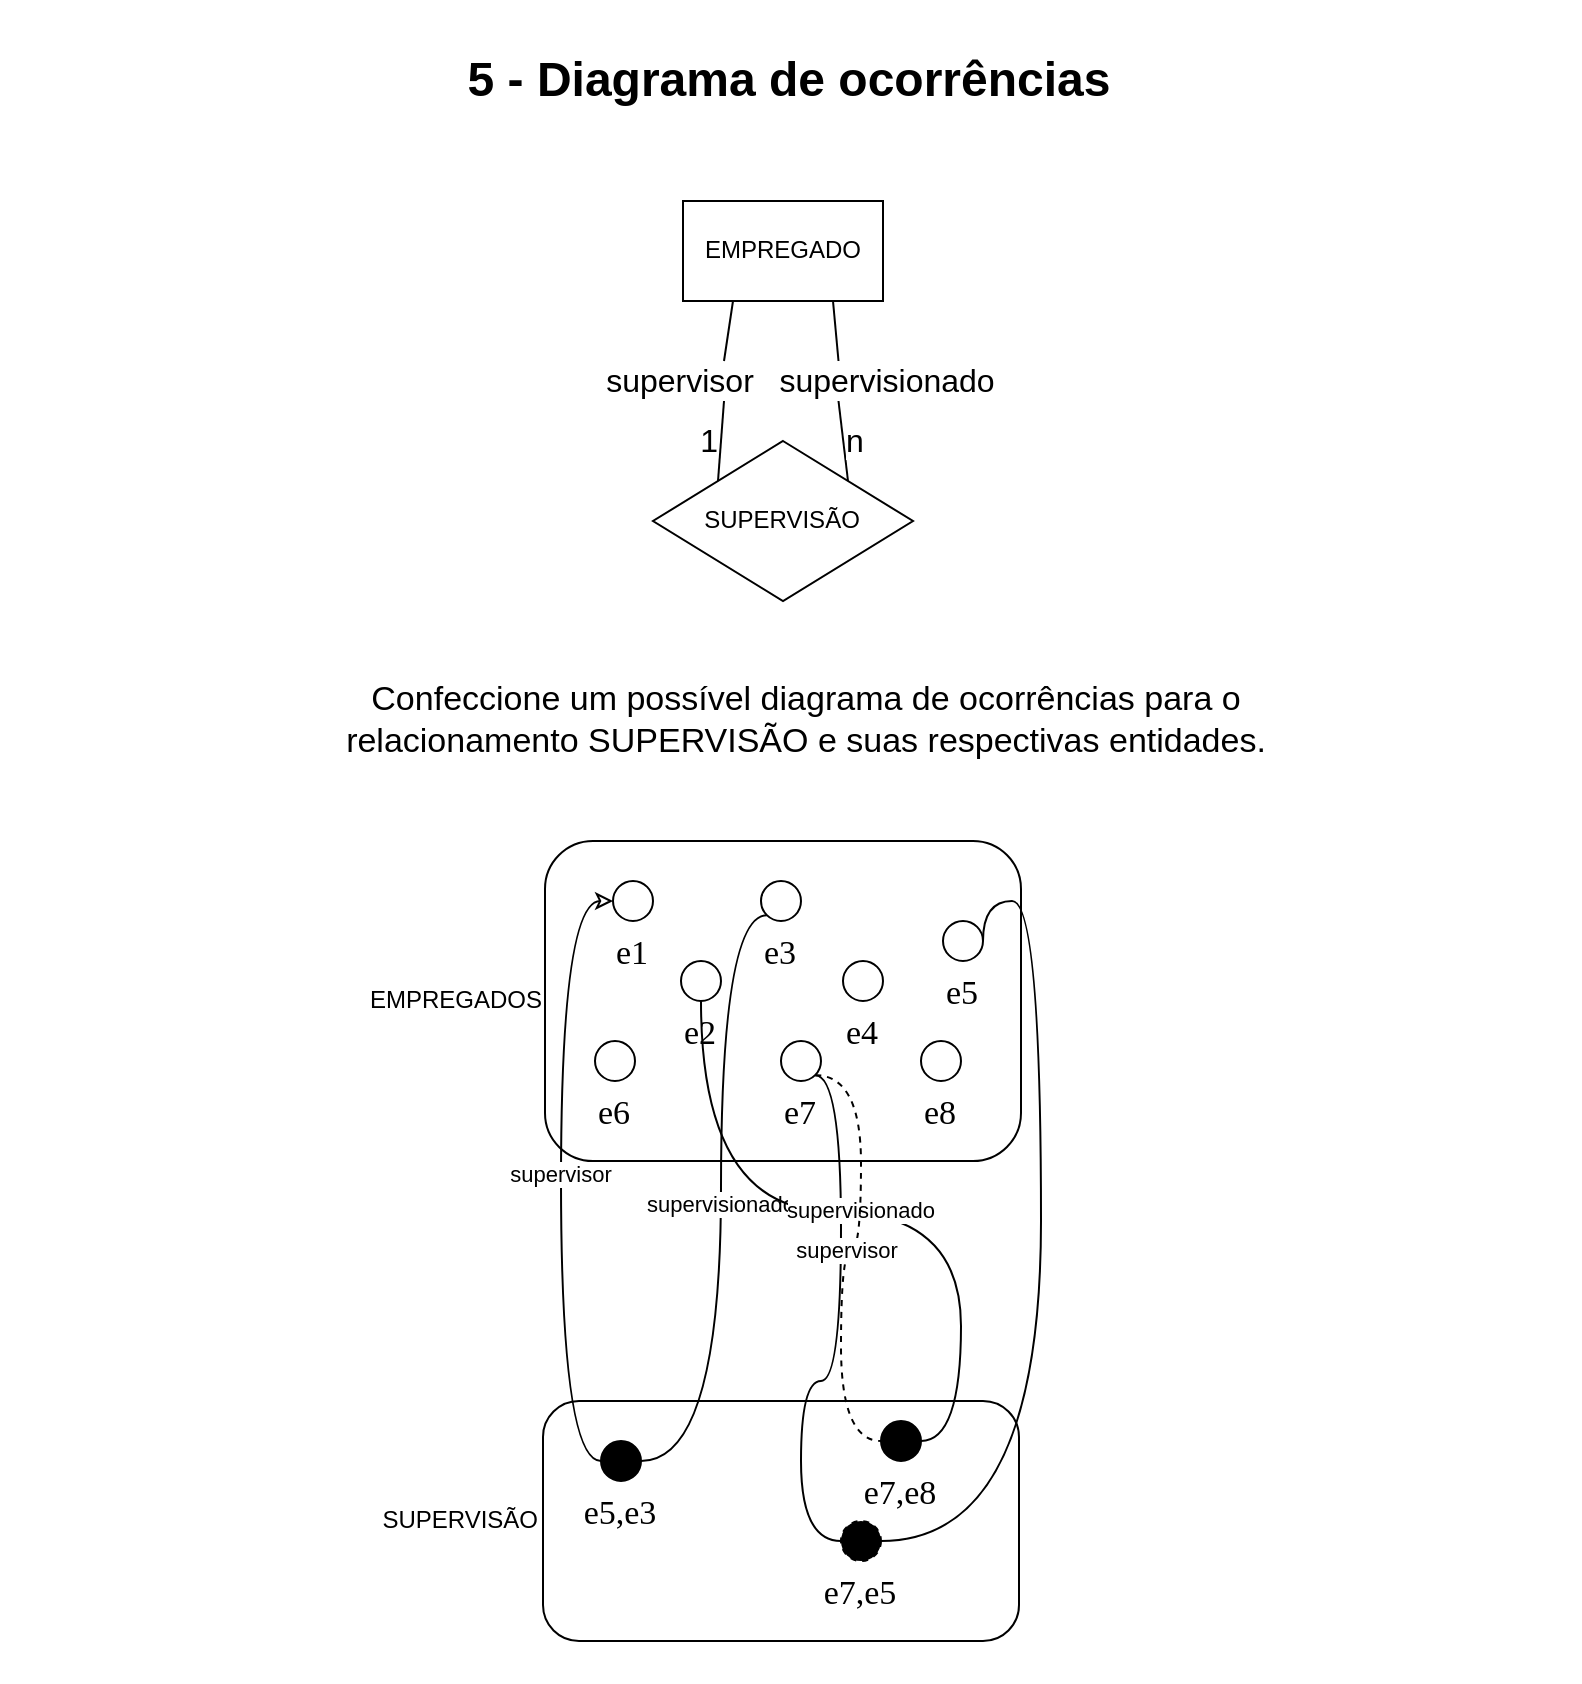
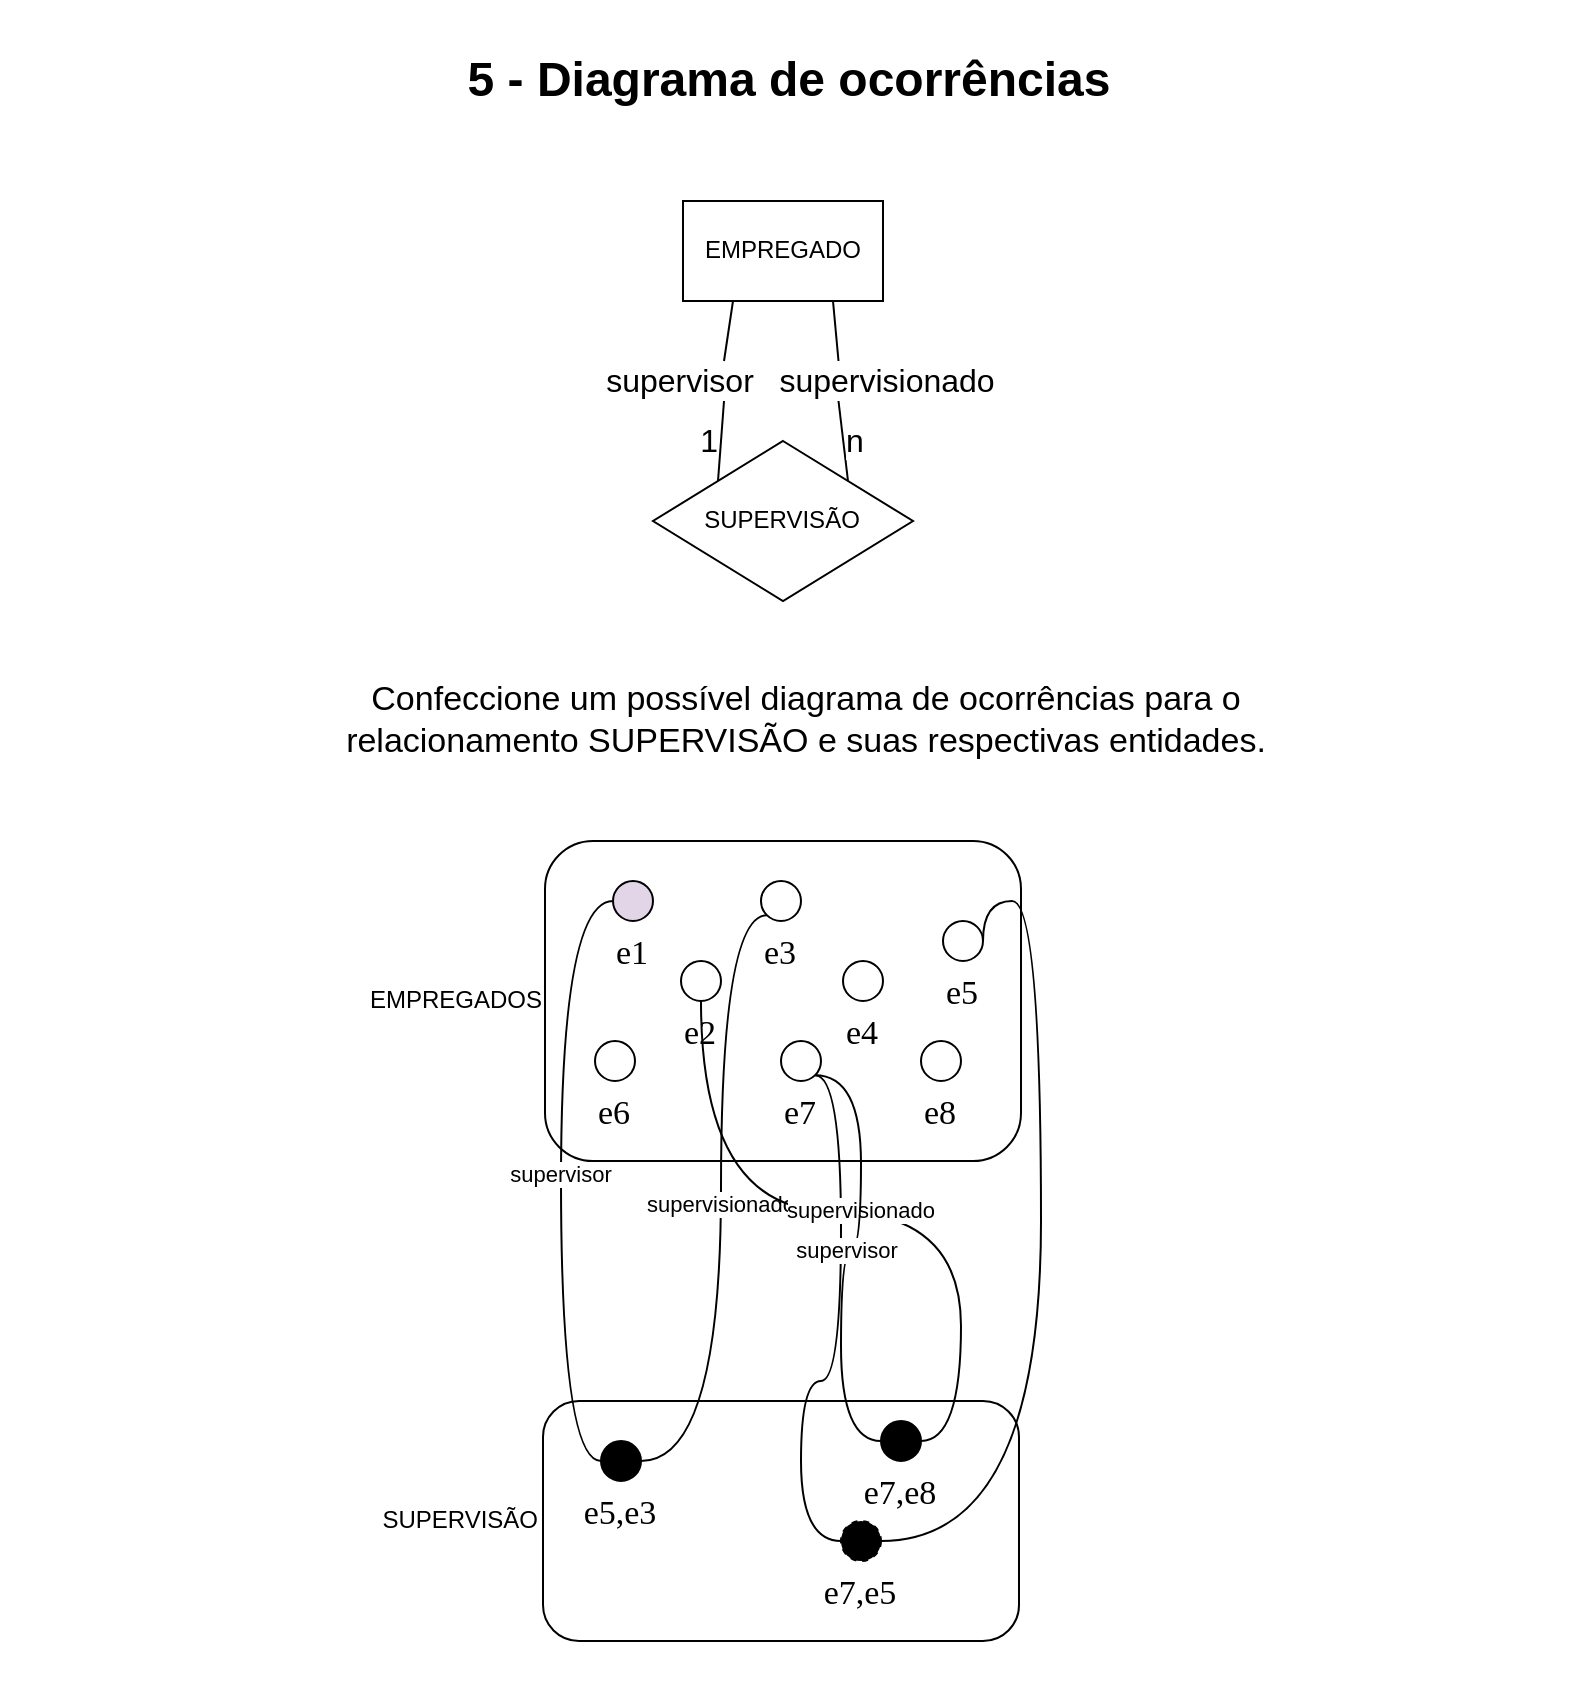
(633, 901) -> (633, 901)
(569, 990) -> (571, 988)
(861, 1146) -> (861, 1146)
